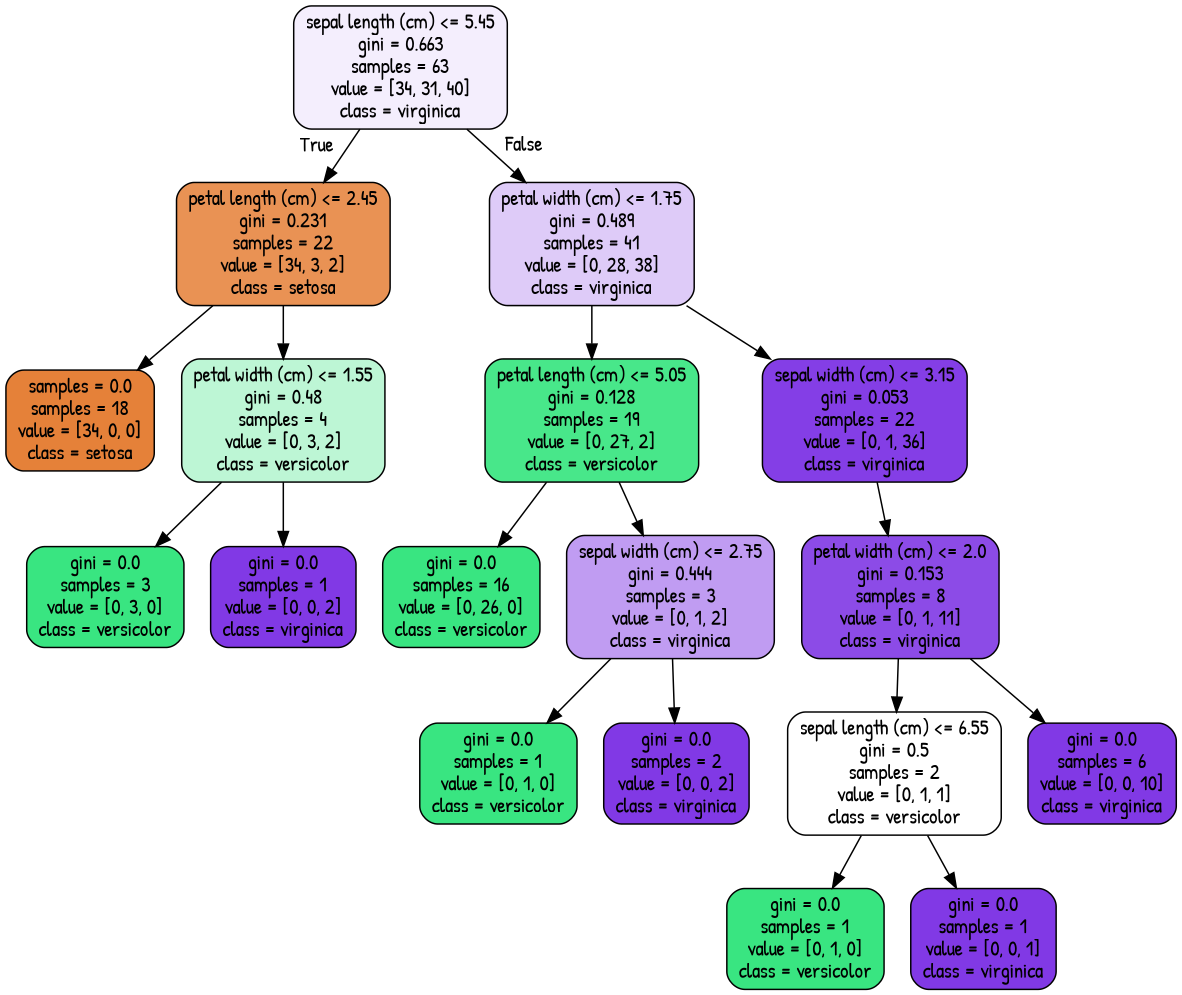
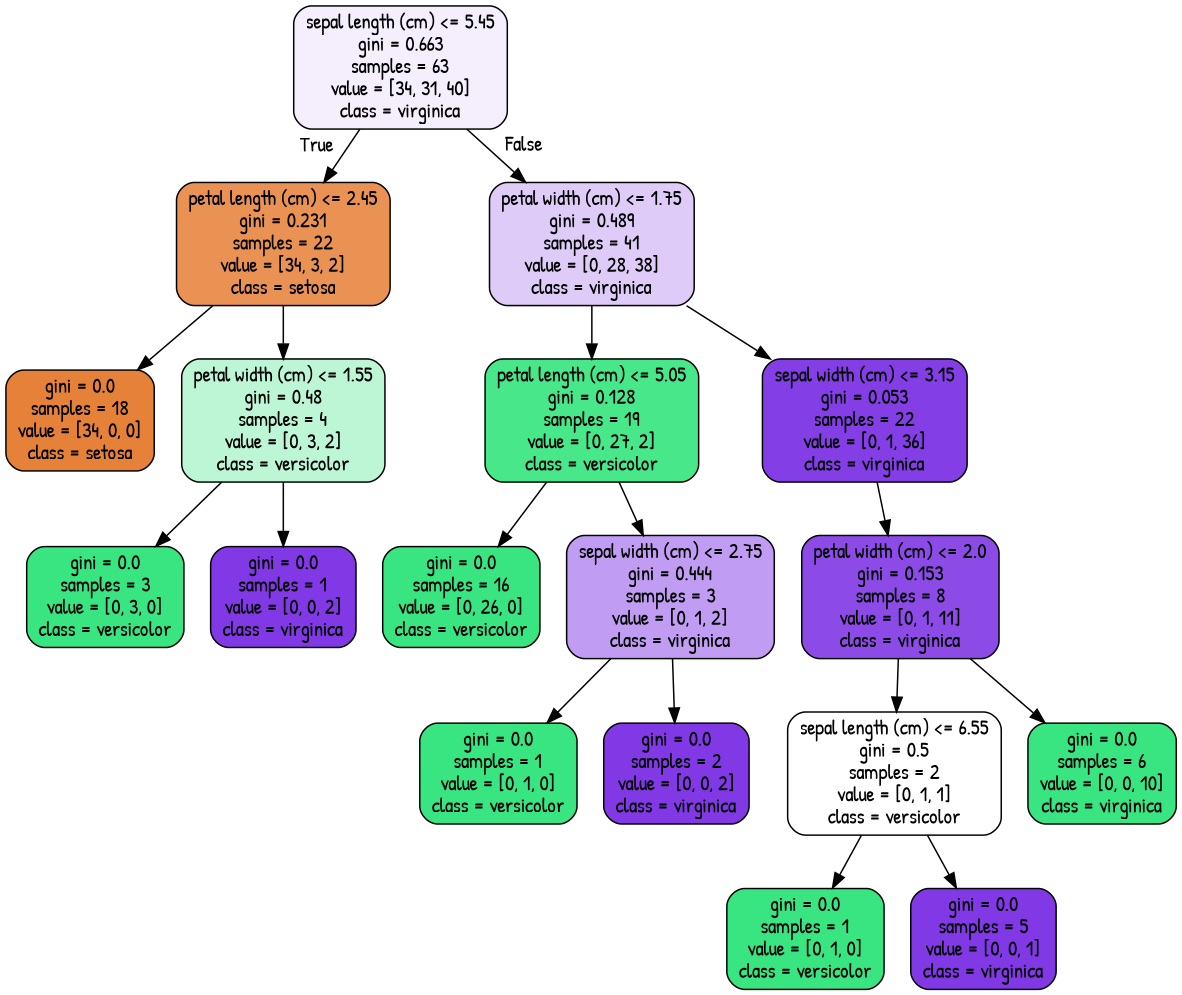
(80, 421) -> (80, 421)
(1102, 774) -> (1102, 774)
(983, 939) -> (983, 939)
